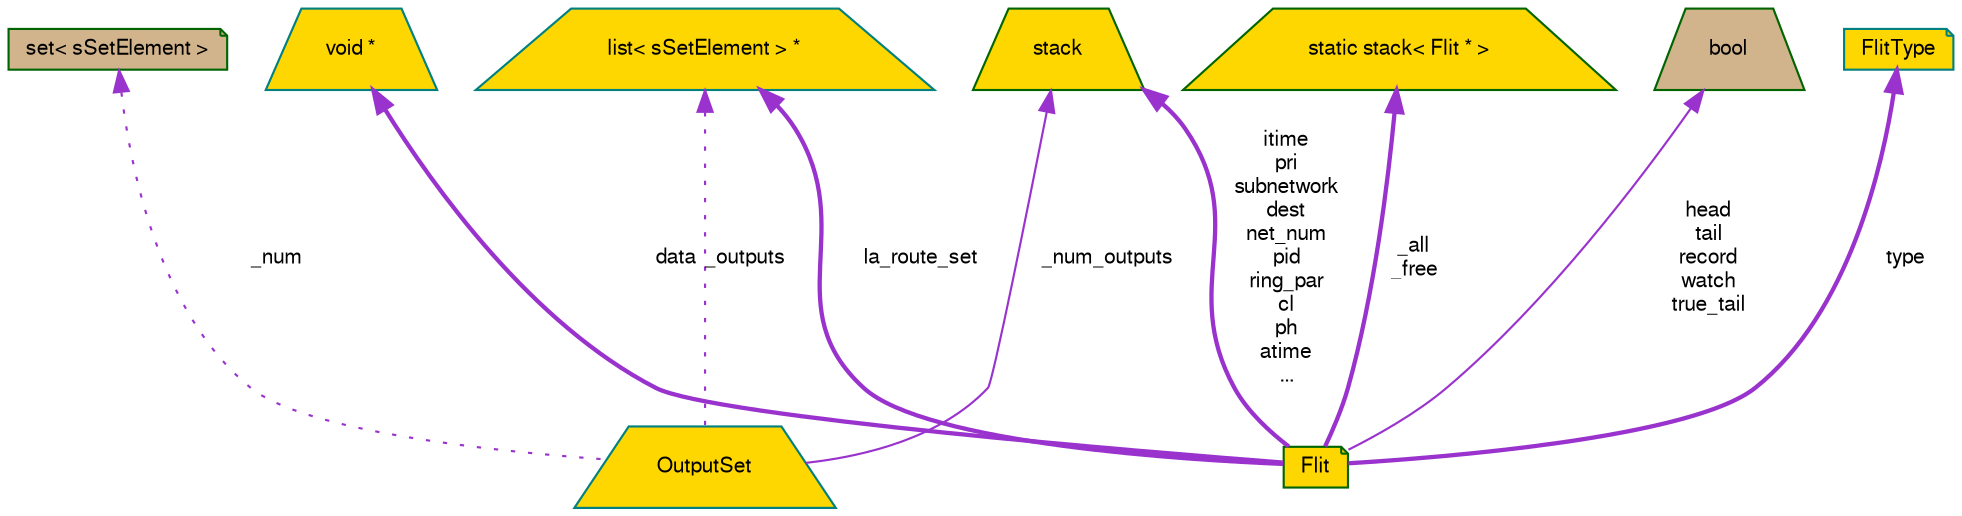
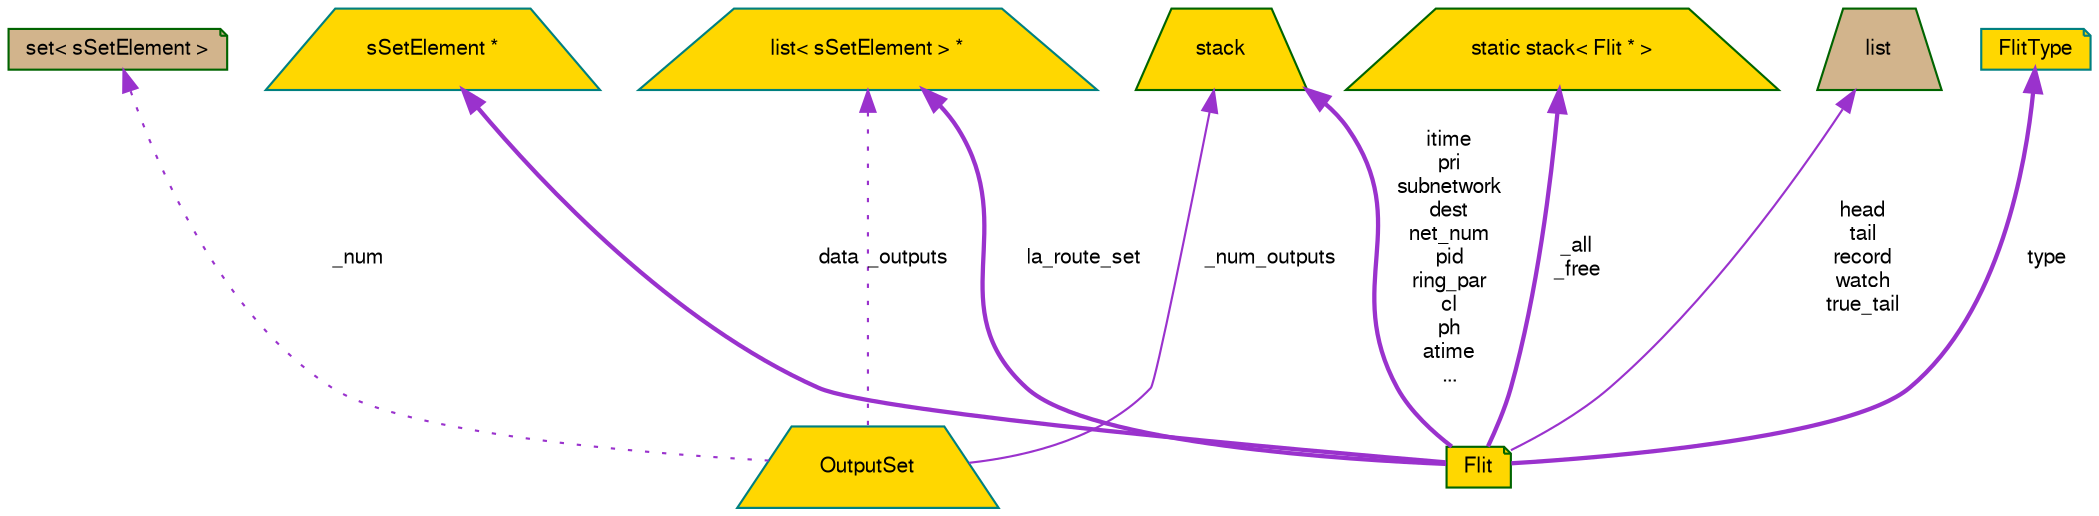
(351, 49) -> (433, 49)
(1729, 49) -> (1879, 49)
